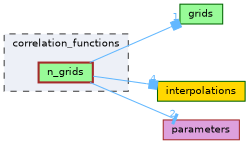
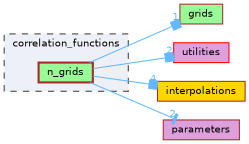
(201, 14) -> (201, 14)
none -> (201, 53)
(201, 91) -> (201, 91)
